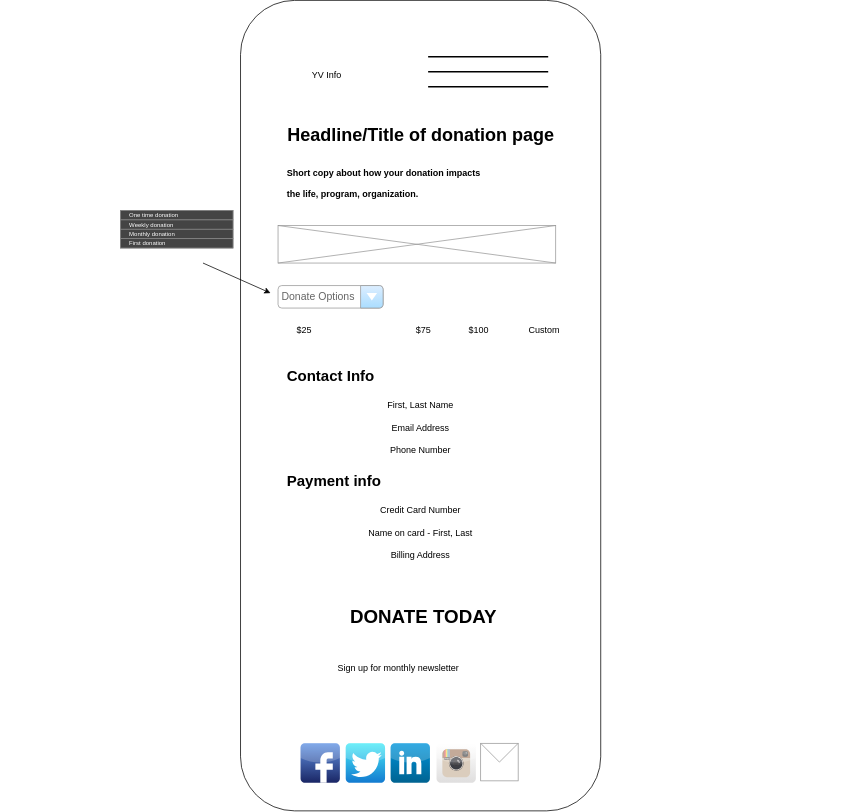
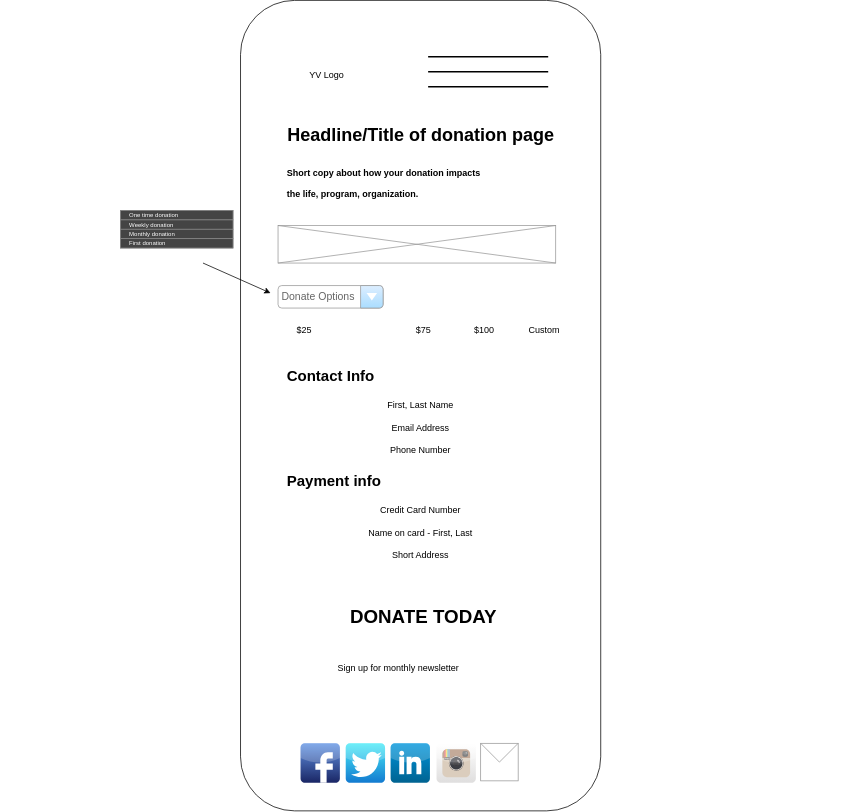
(327, 75) -> (327, 75)
(479, 330) -> (484, 330)
(420, 555) -> (420, 555)
